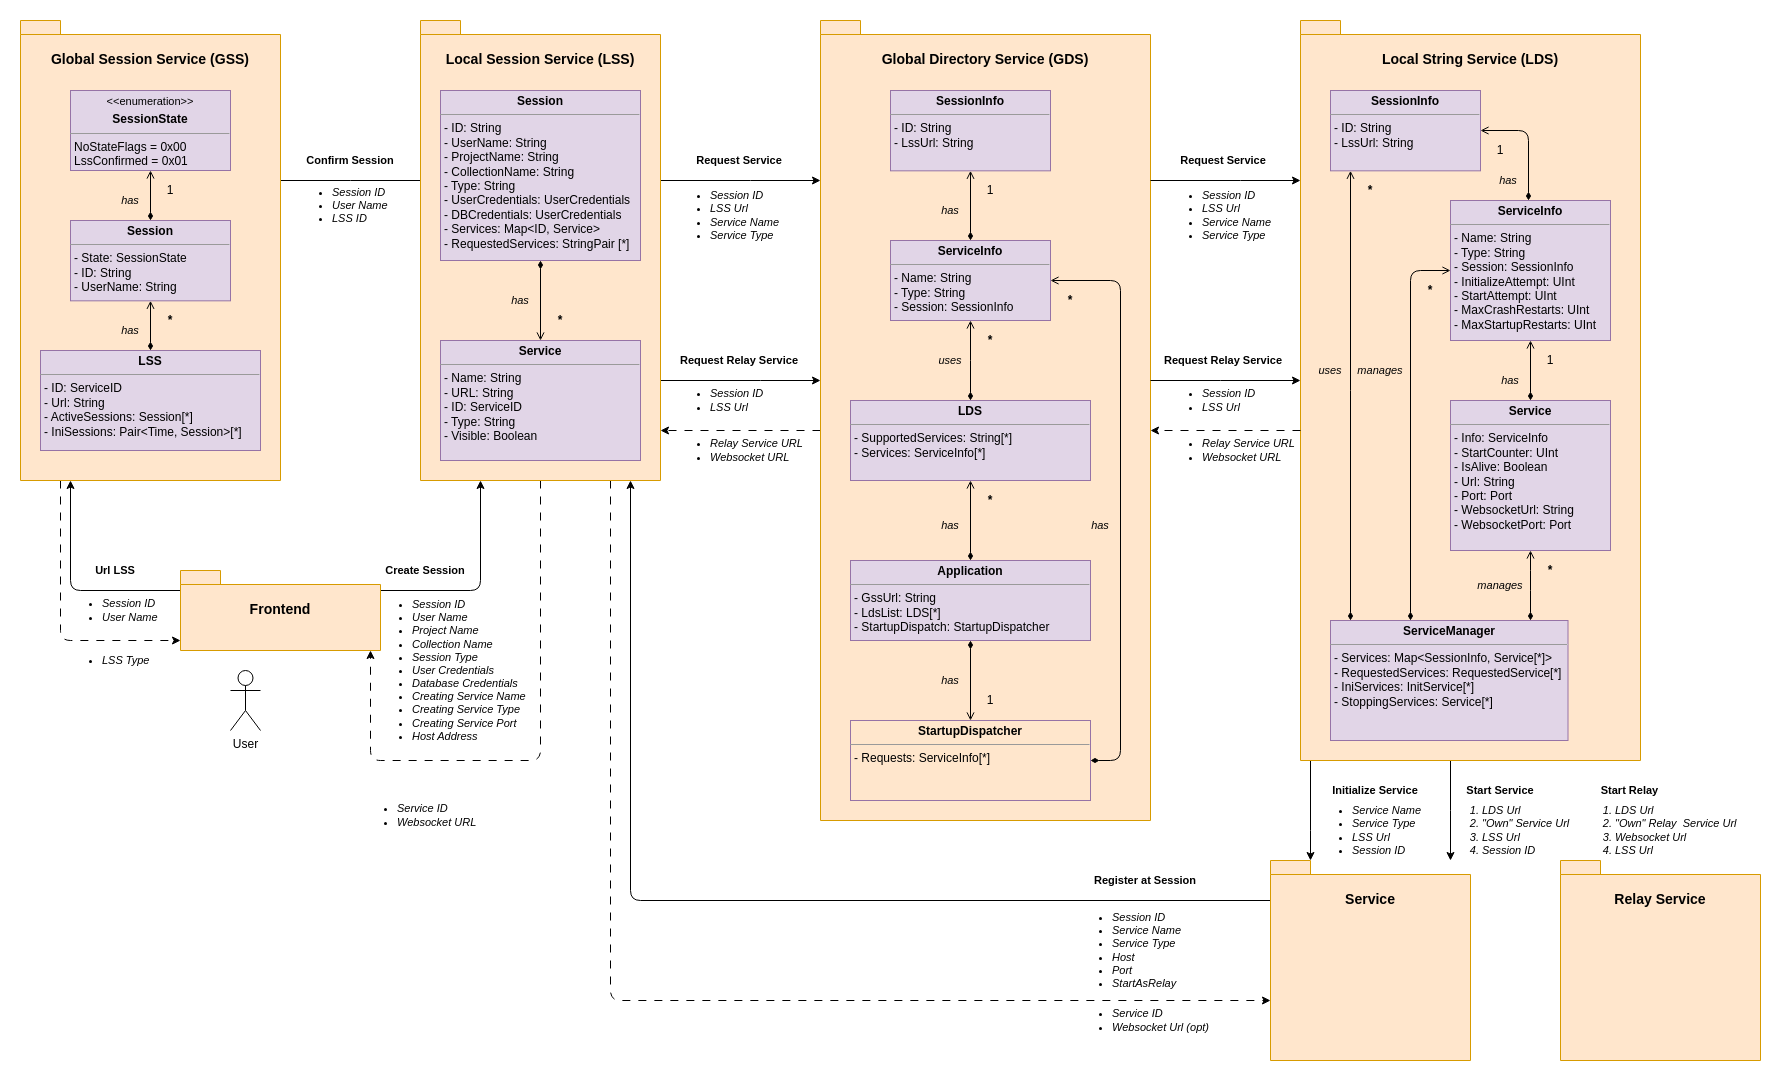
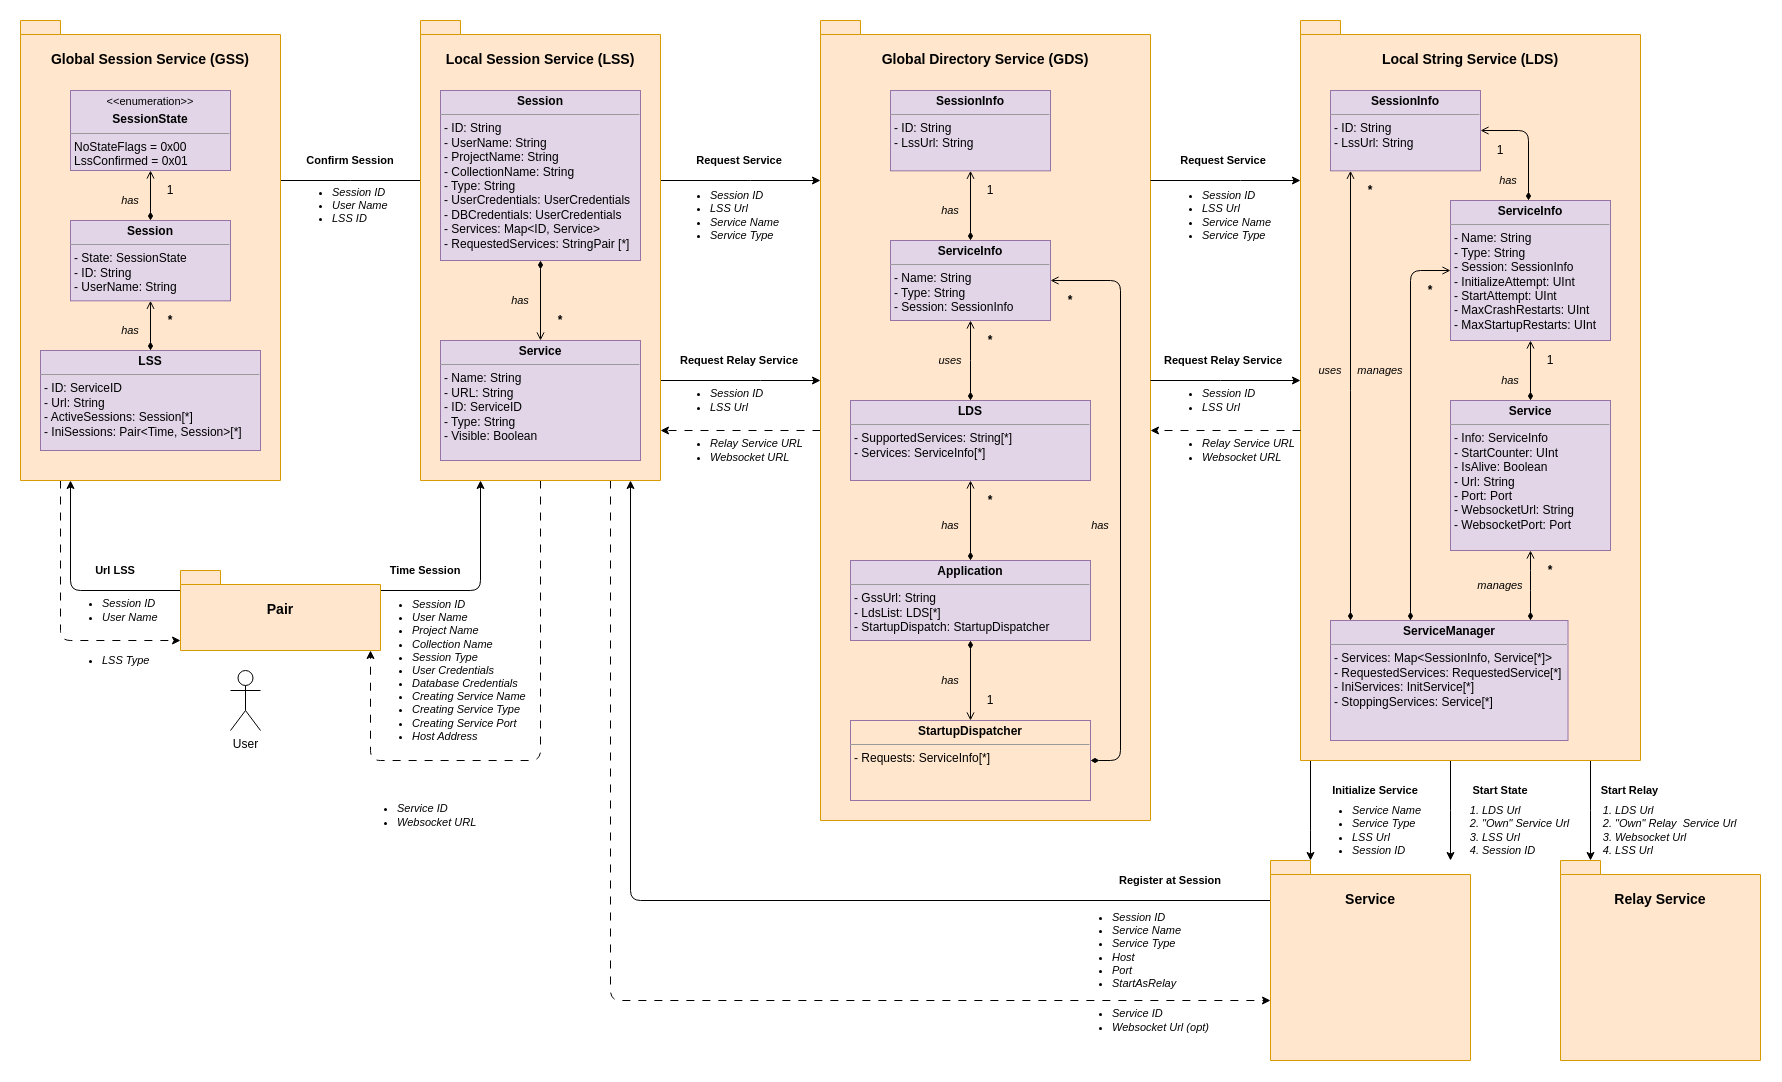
(426, 571) -> (426, 571)
(281, 595) -> (281, 595)
(1501, 791) -> (1501, 791)
none -> (1591, 807)
(1146, 881) -> (1171, 881)
